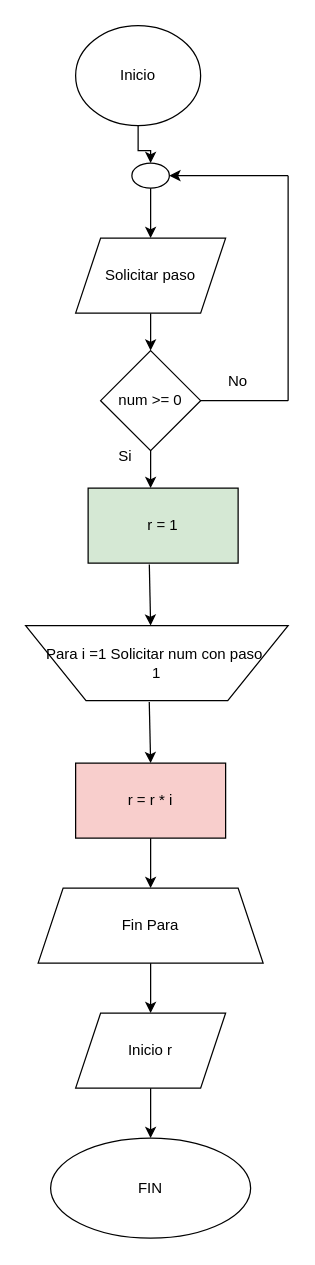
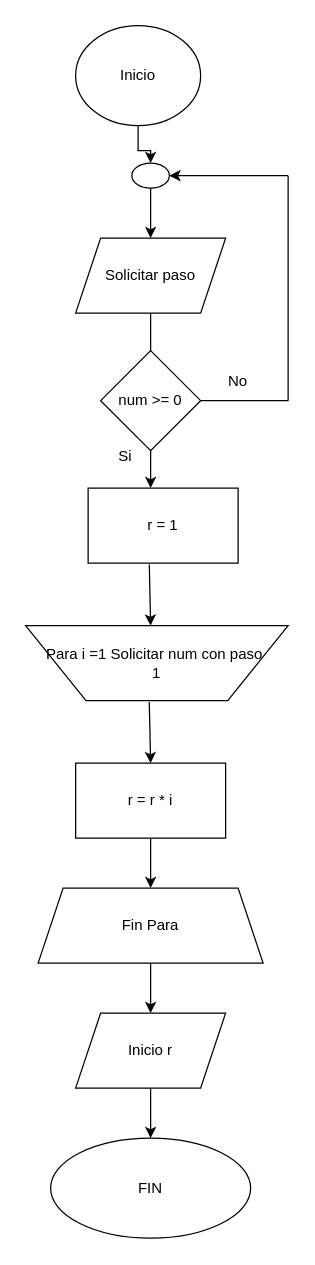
(151, 340) -> (151, 343)
(163, 526) -> (163, 526)
(151, 801) -> (151, 801)
